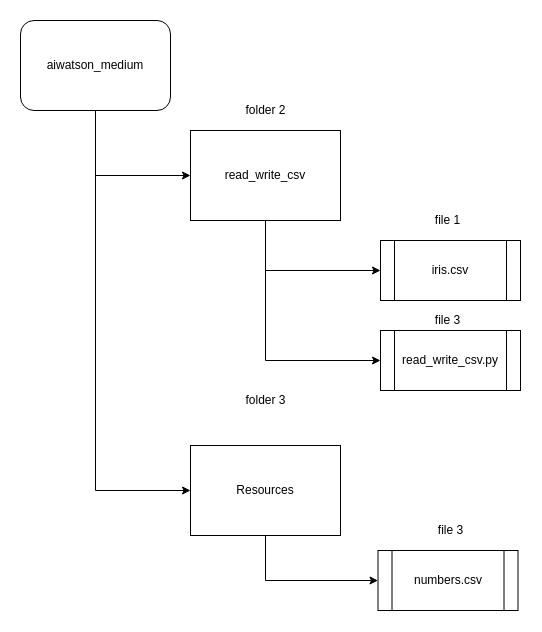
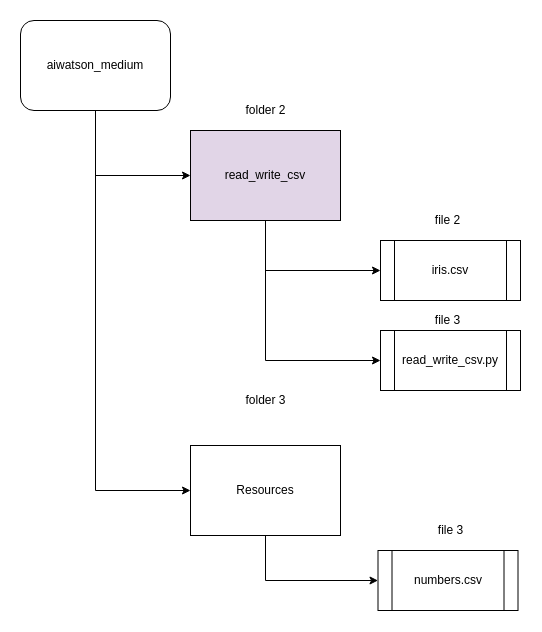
(266, 176) -> (266, 176)
(448, 221) -> (448, 221)
